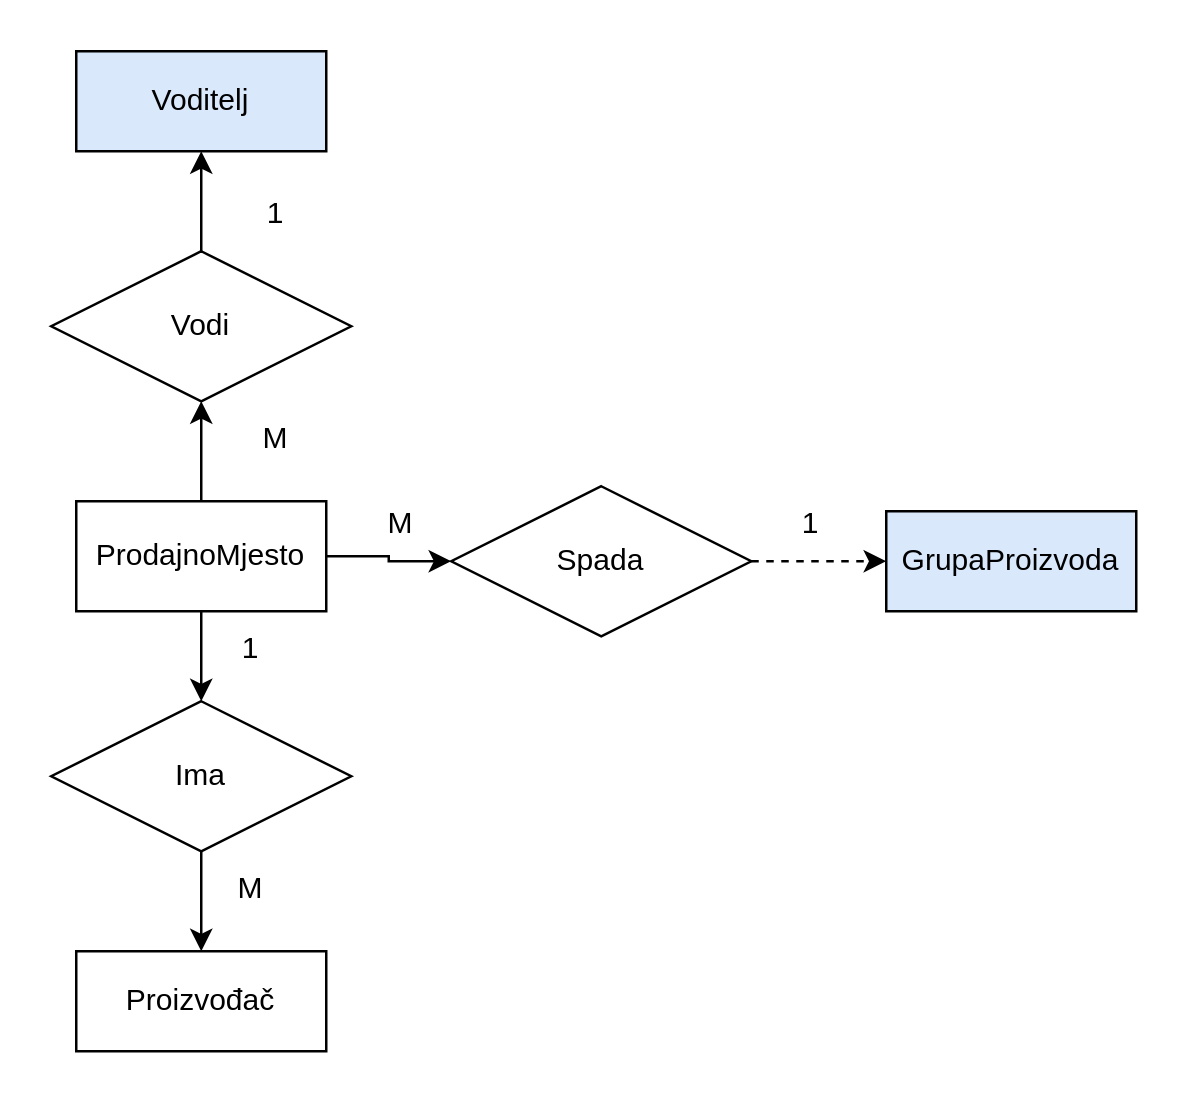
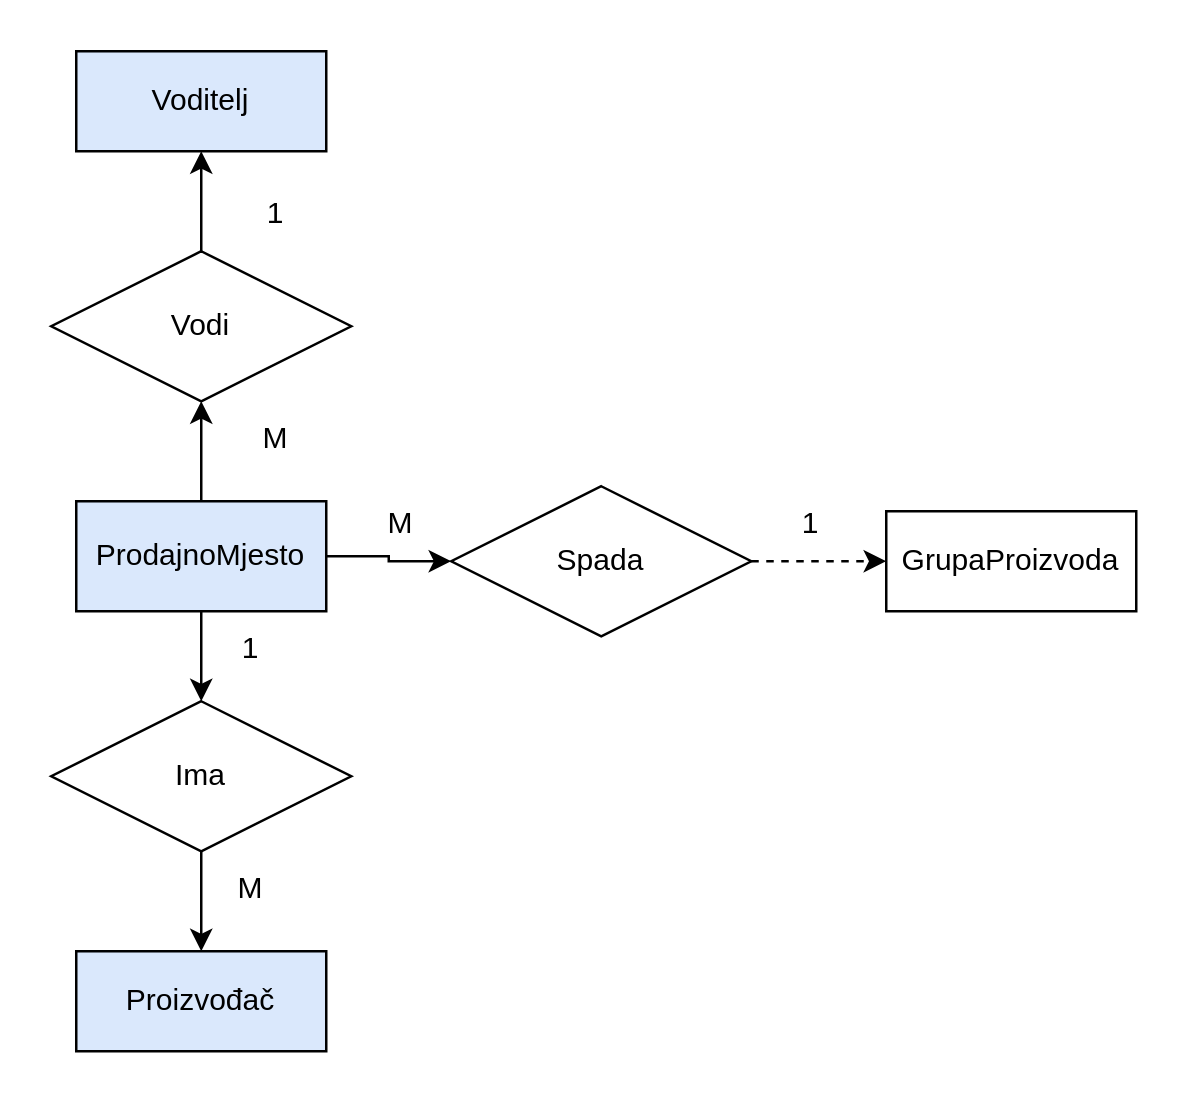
(201, 556) -> (201, 556)
(1011, 561) -> (1011, 561)
(201, 1001) -> (201, 1001)
